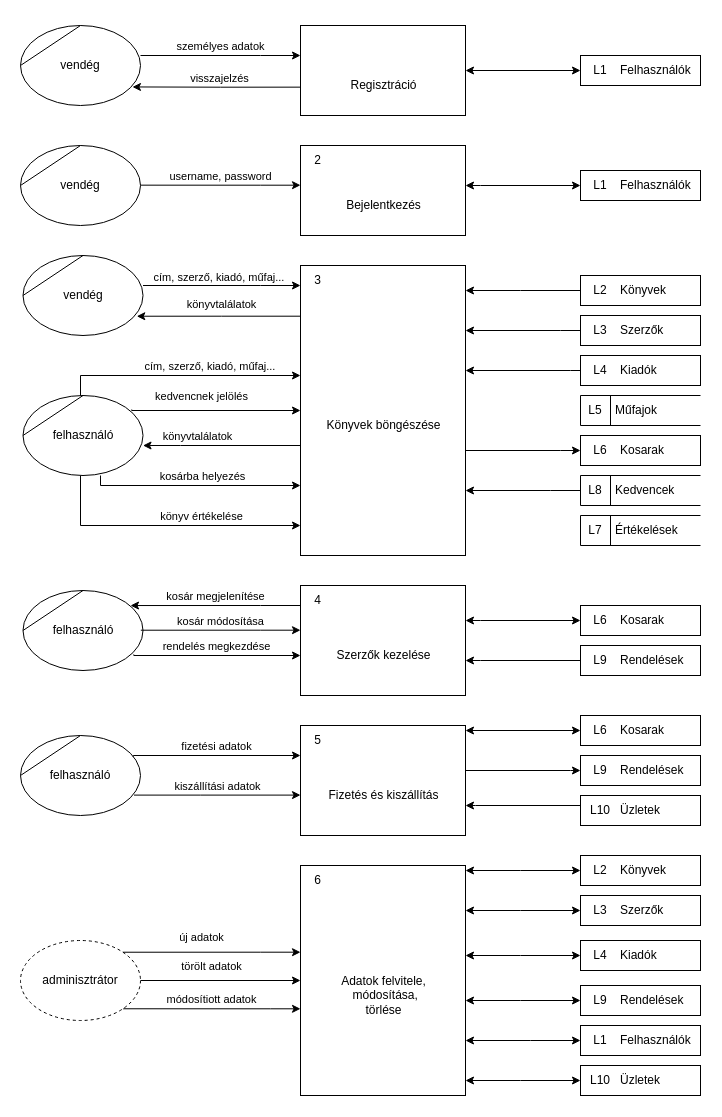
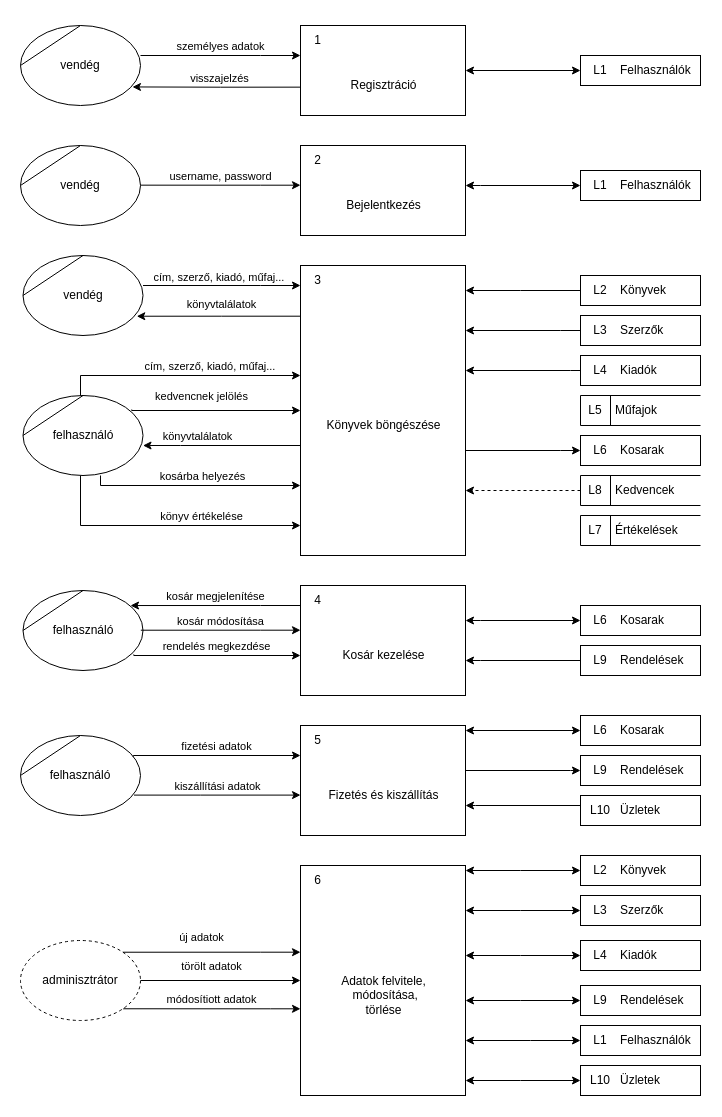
none -> (318, 41)
(525, 491) -> (525, 491)
(384, 656) -> (384, 656)
